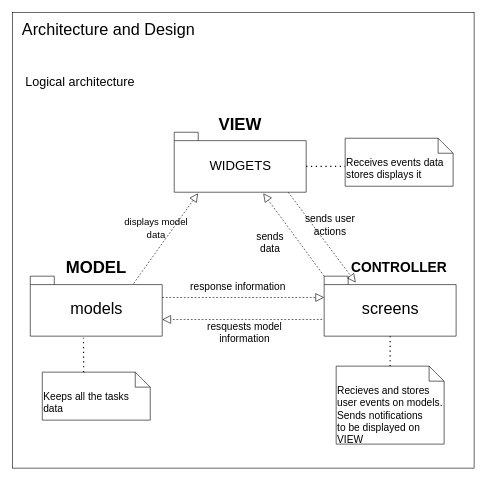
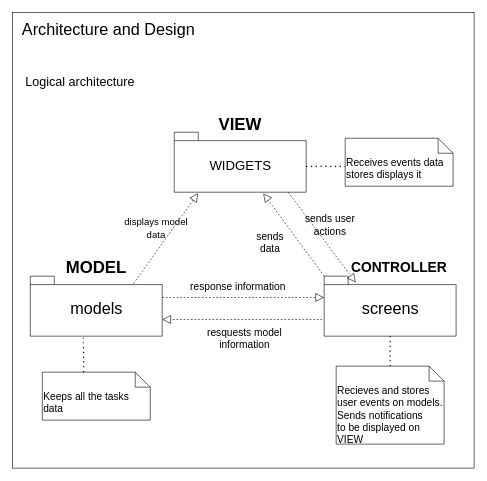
(245, 333) -> (245, 339)
